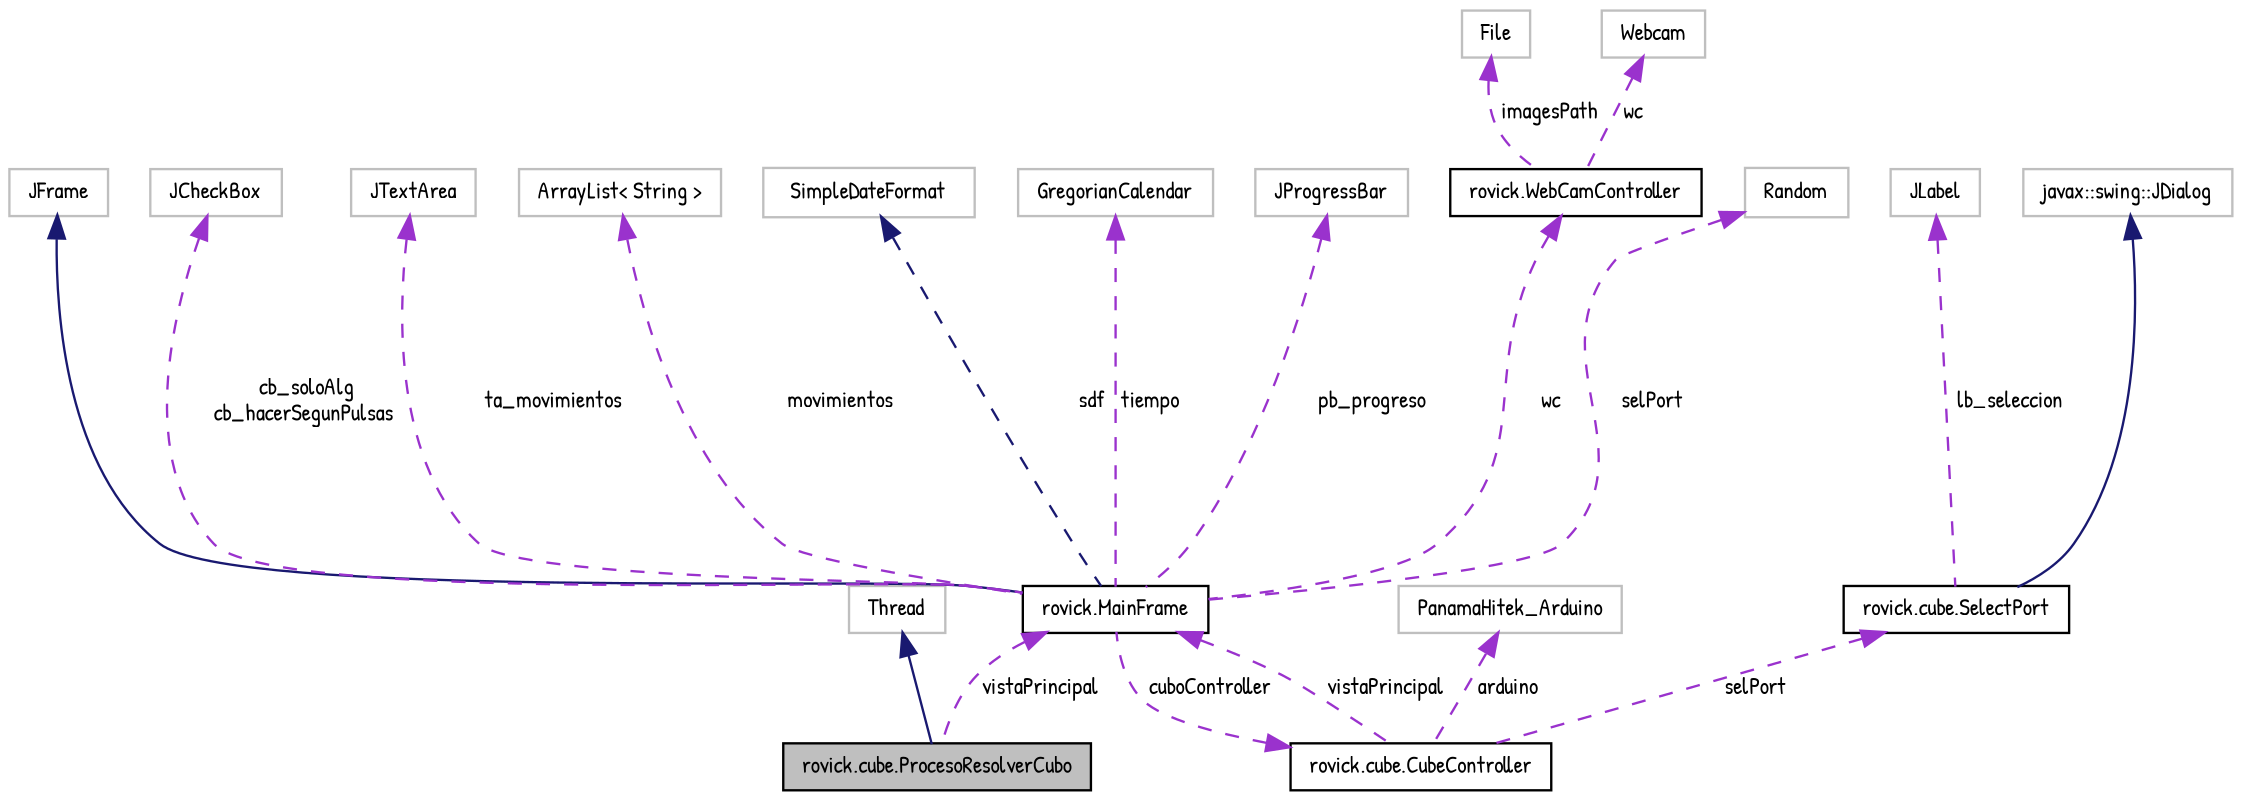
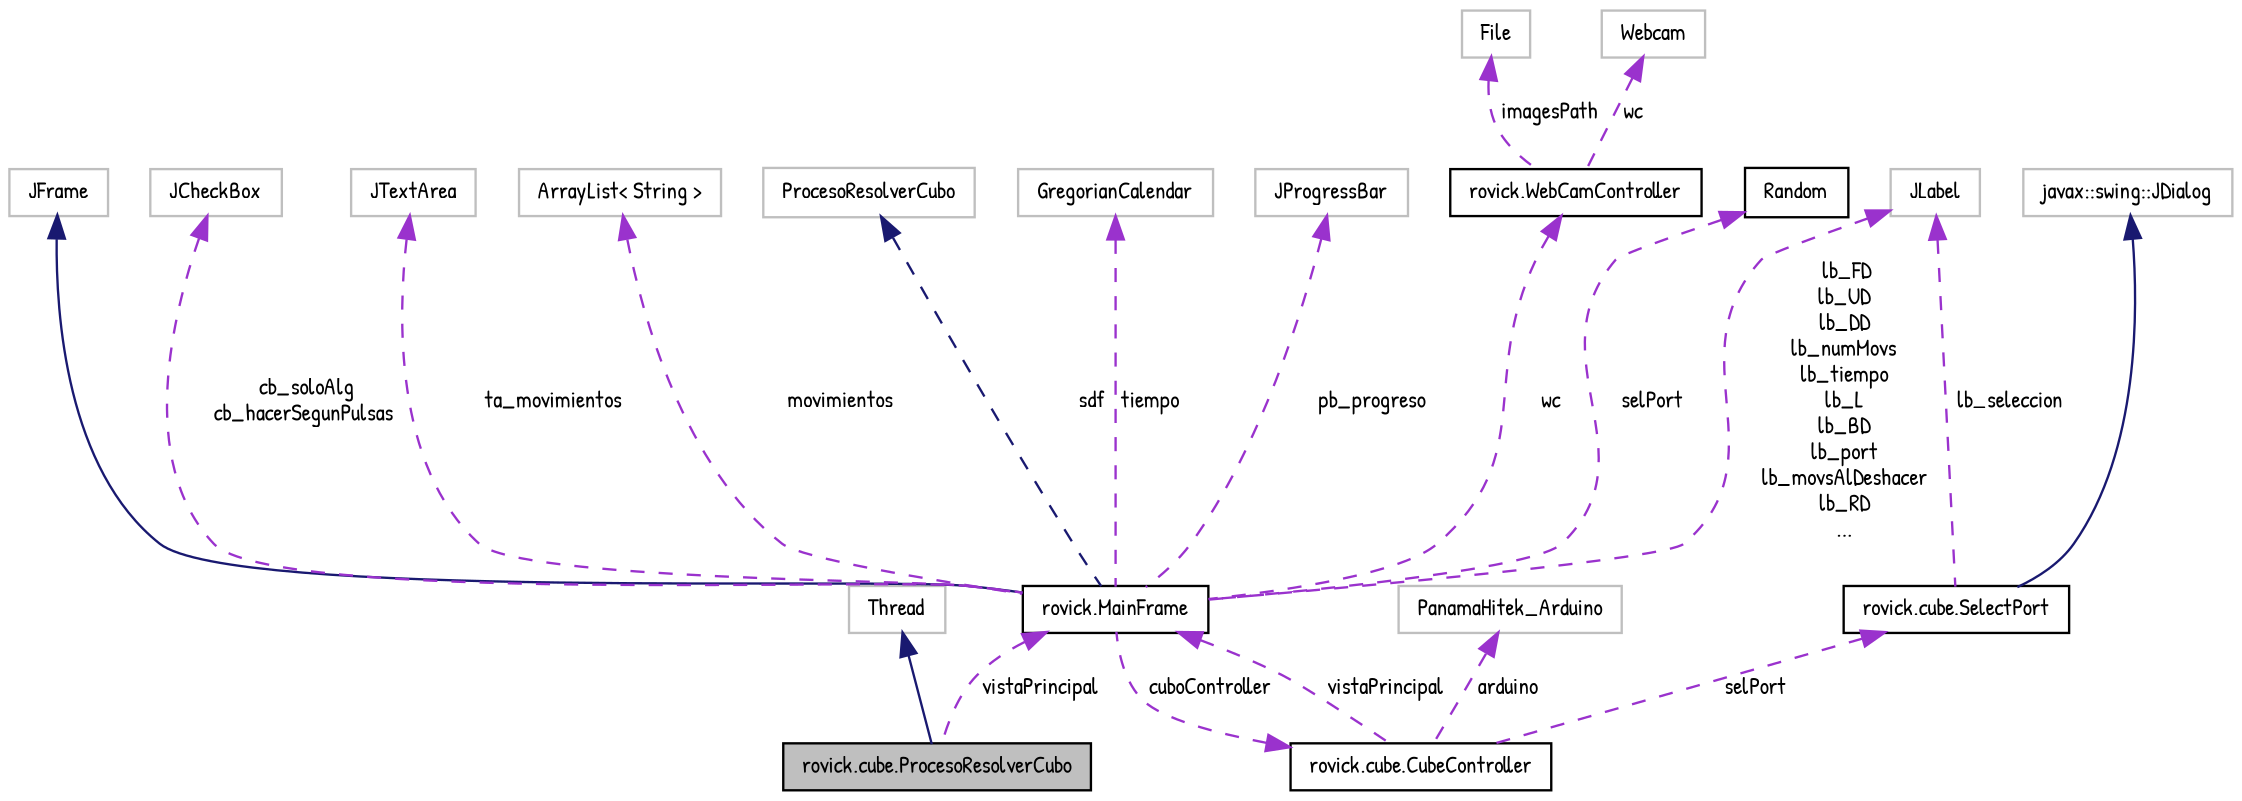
(869, 193) -> (869, 193)
(1797, 193) -> (1797, 193)
none -> (1656, 551)
